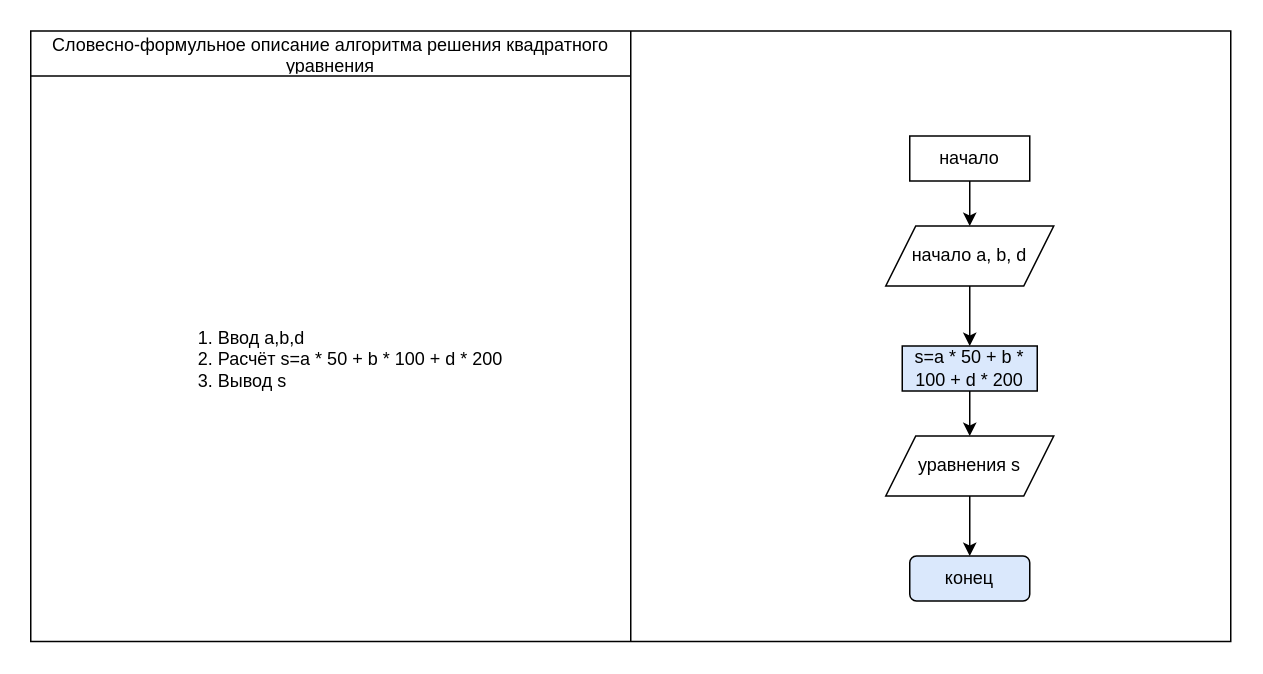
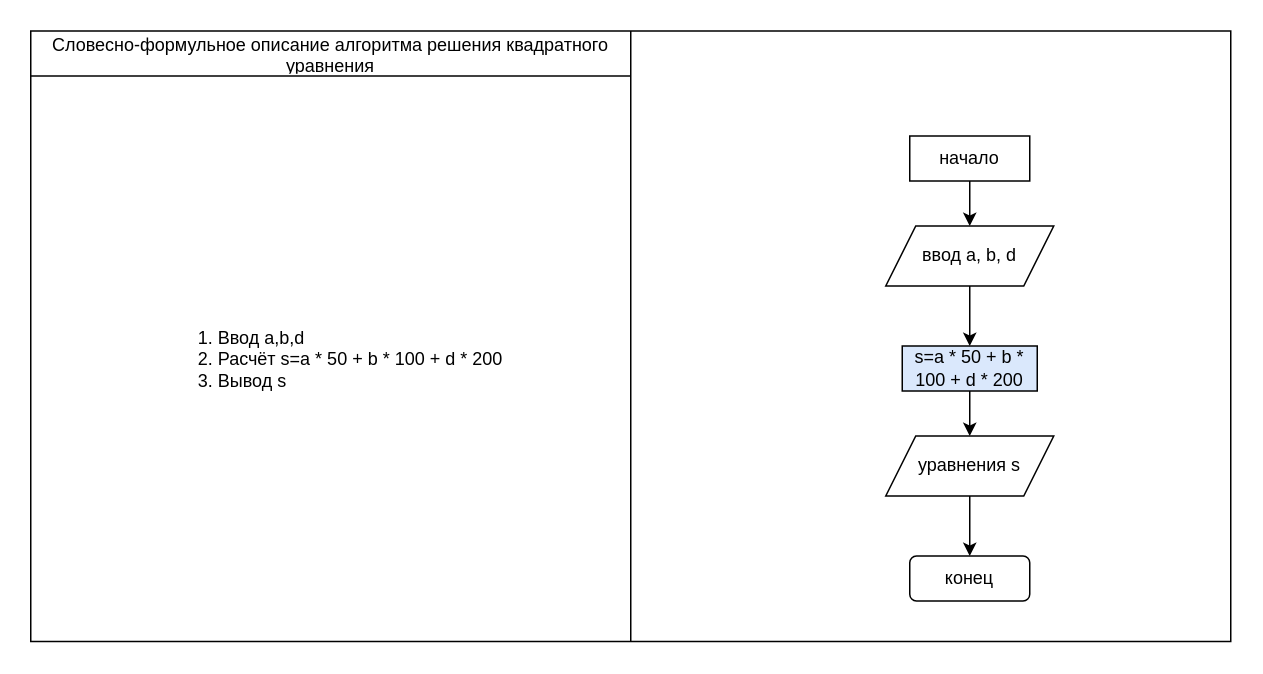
(970, 256) -> (970, 256)
(970, 578) -> (970, 578)
